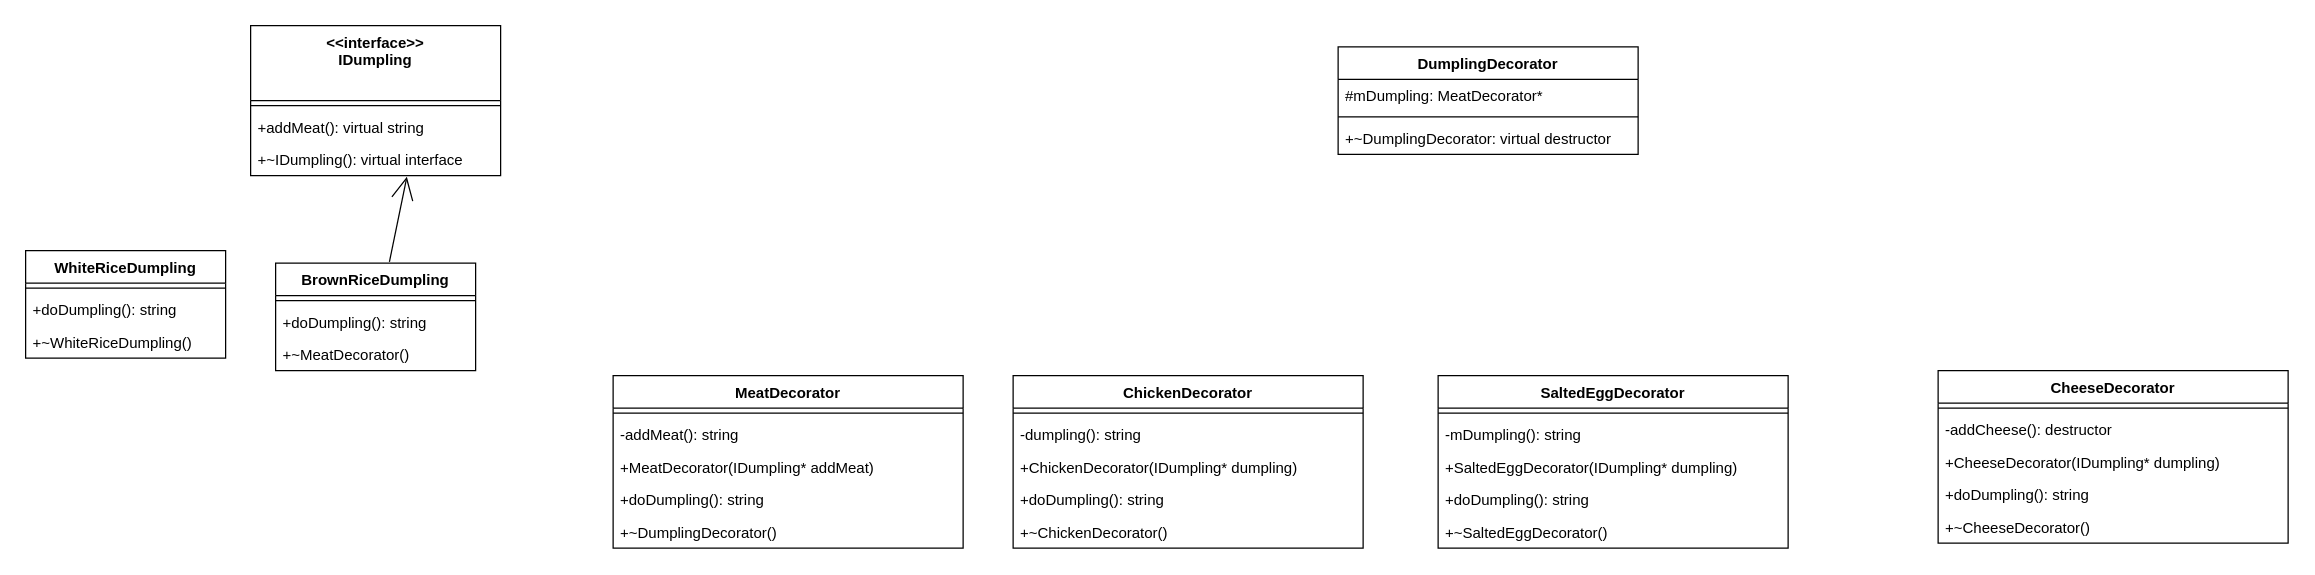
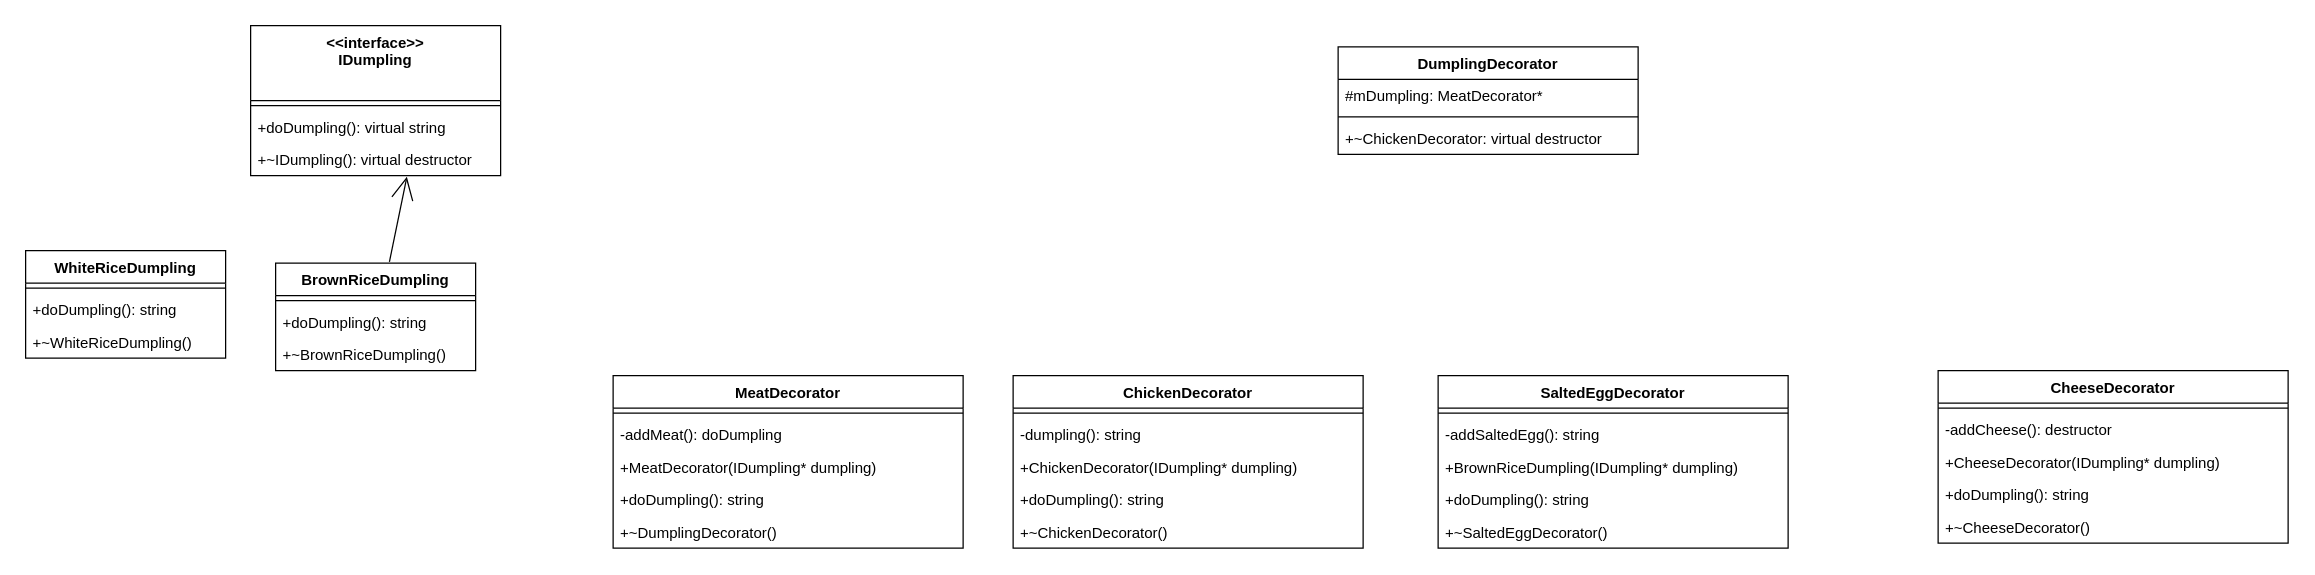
(355, 128) -> (364, 128)
(1495, 139) -> (1493, 139)
(376, 160) -> (382, 160)
(354, 355) -> (365, 355)
(690, 435) -> (705, 435)
(1519, 435) -> (1534, 435)
(757, 468) -> (757, 468)
(1601, 468) -> (1593, 468)
